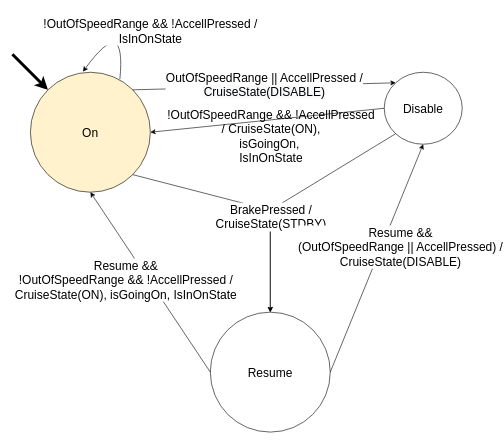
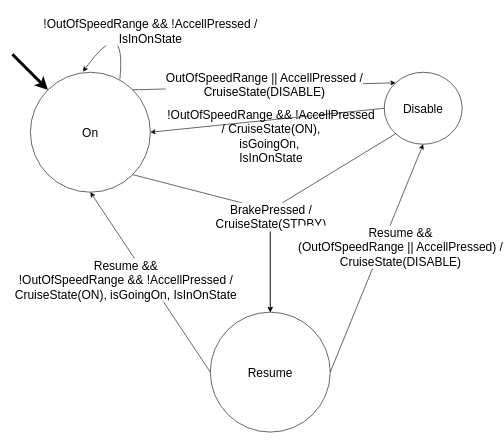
(90, 132) -> (90, 132)
